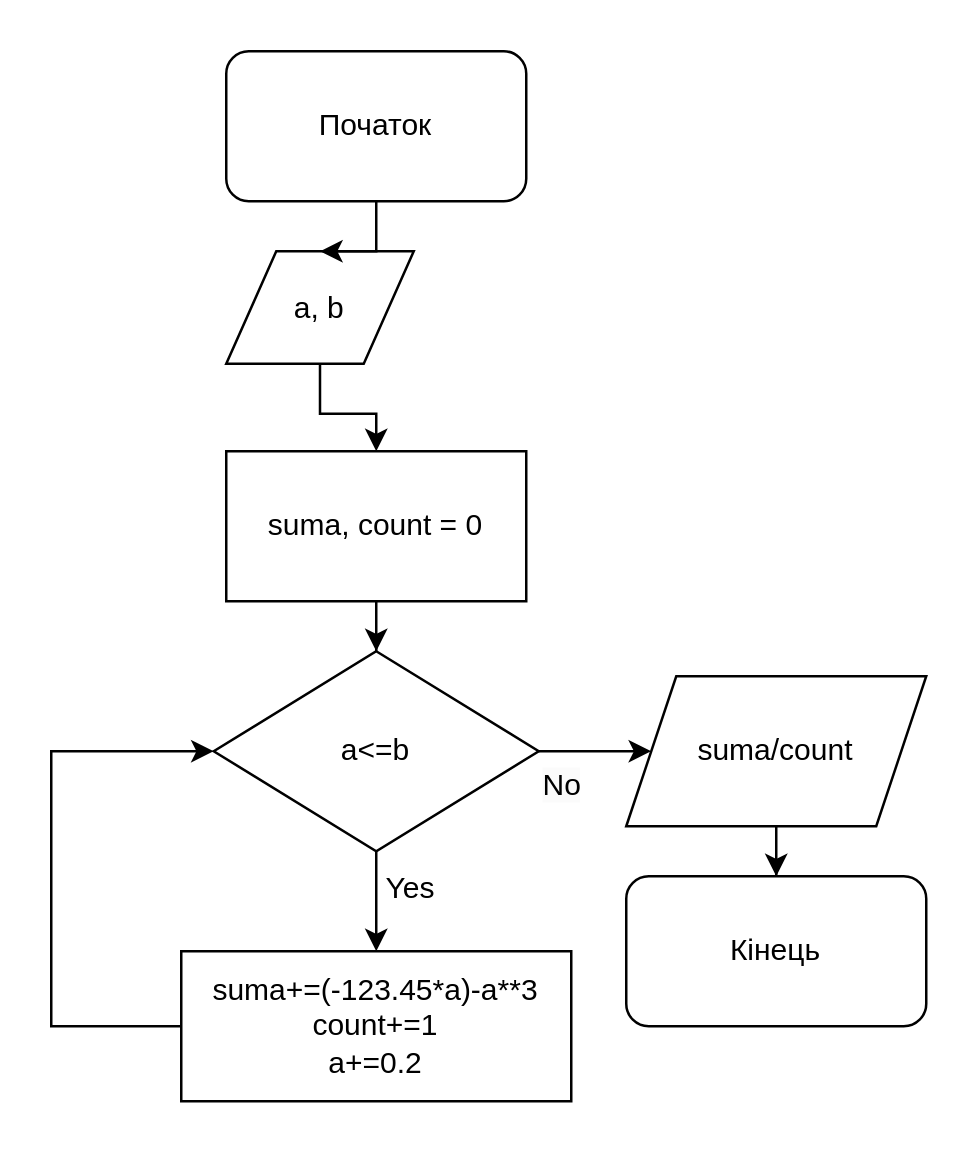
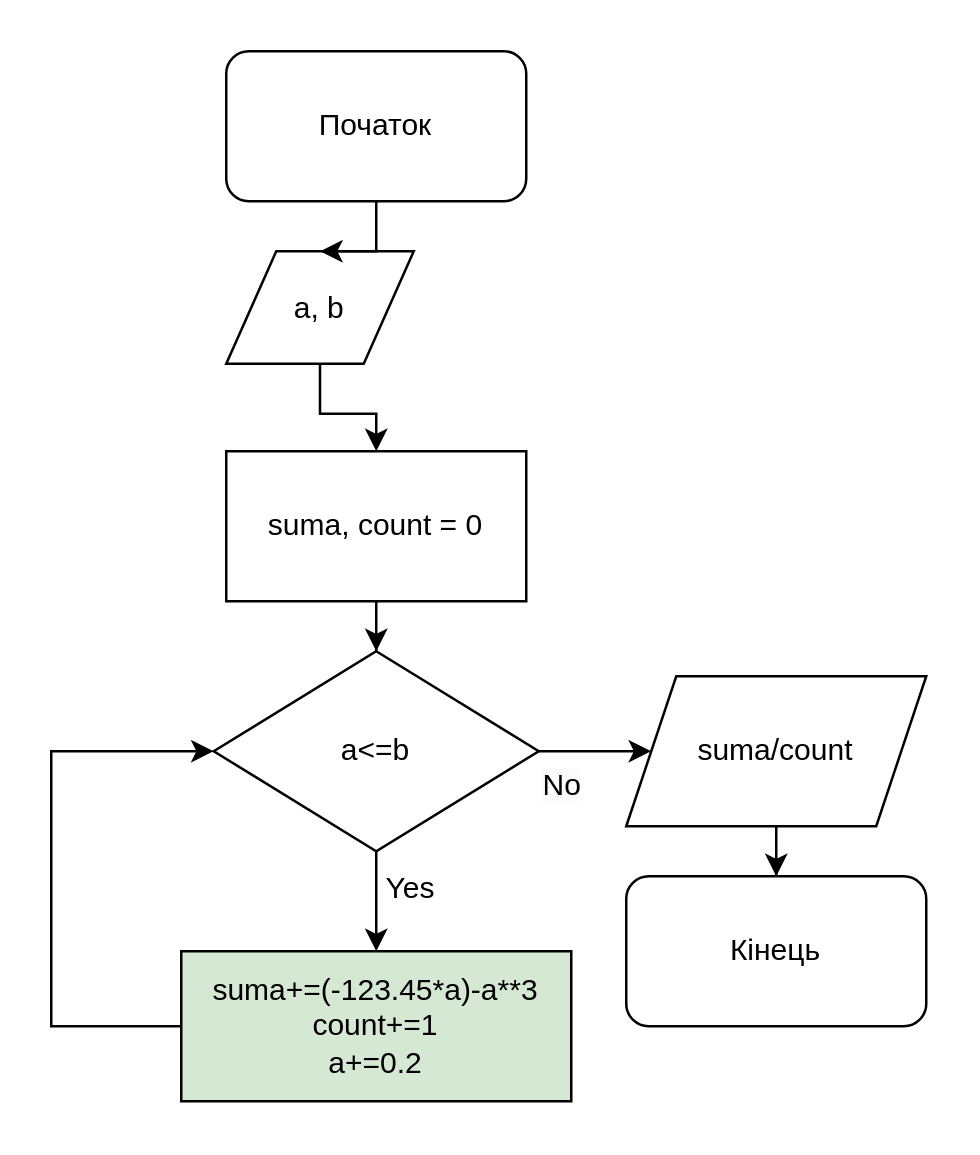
(376, 1026) -> (376, 1026)
